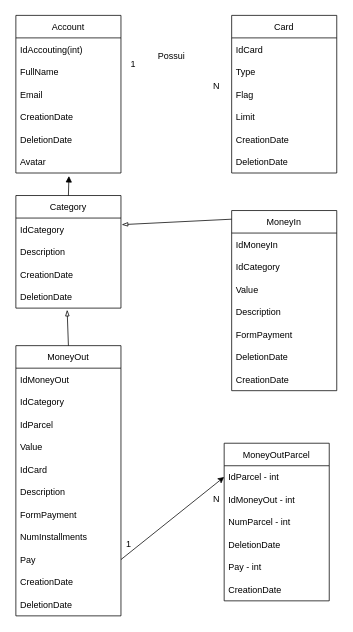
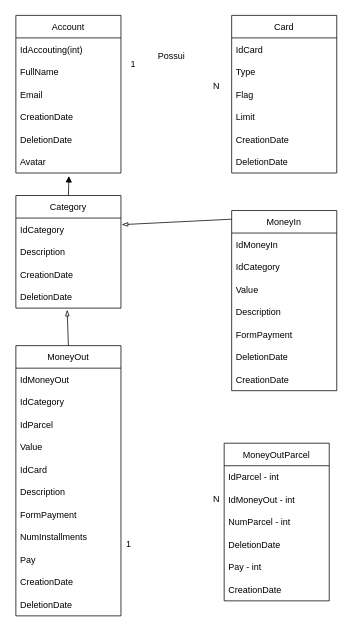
(171, 519) -> none
